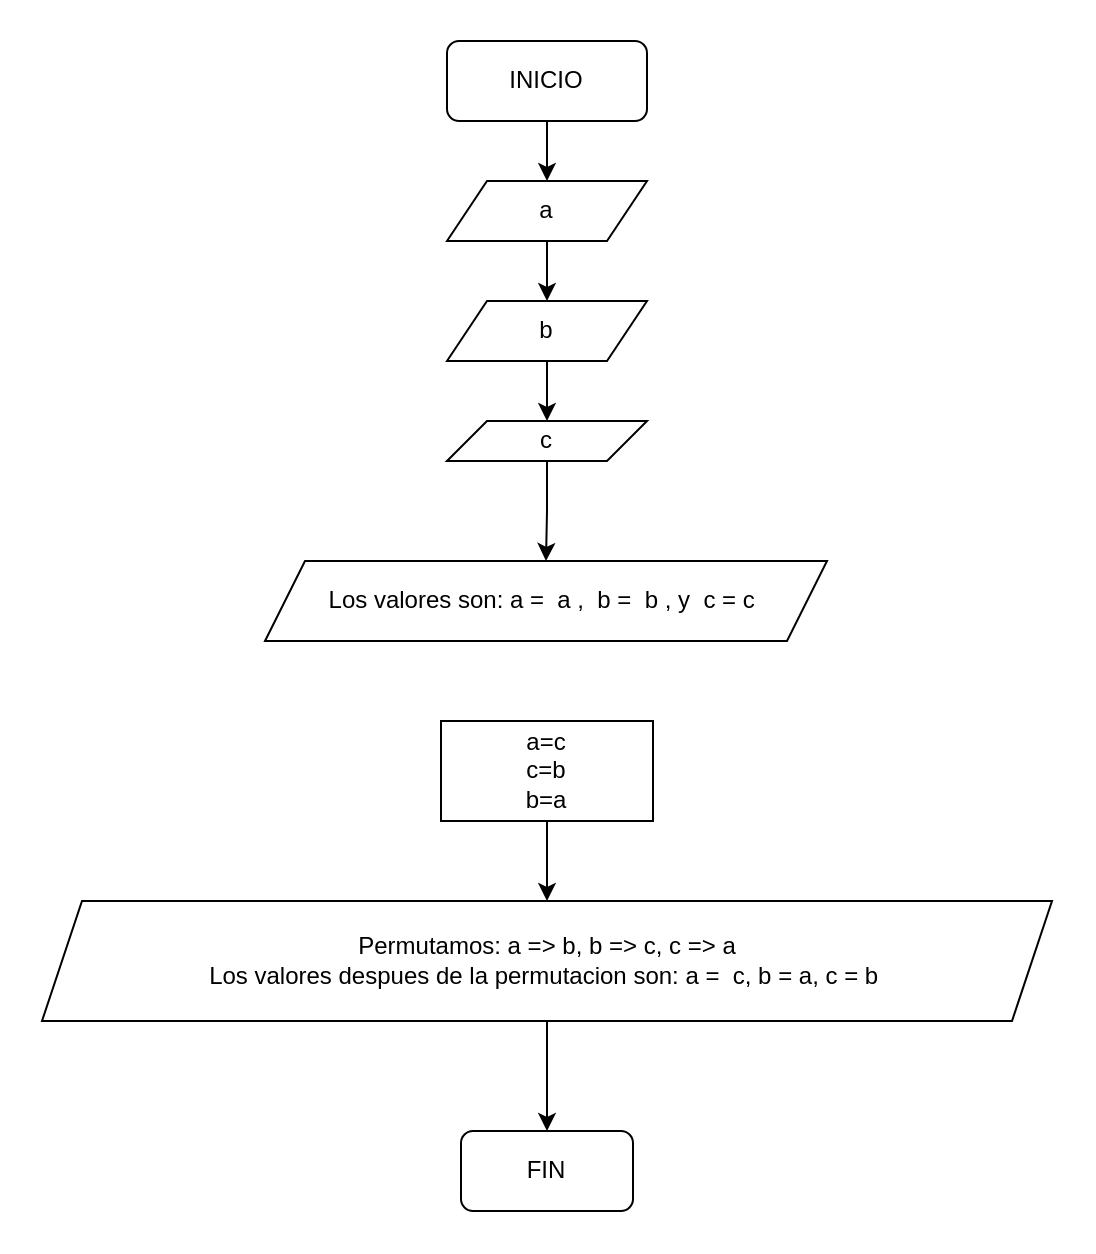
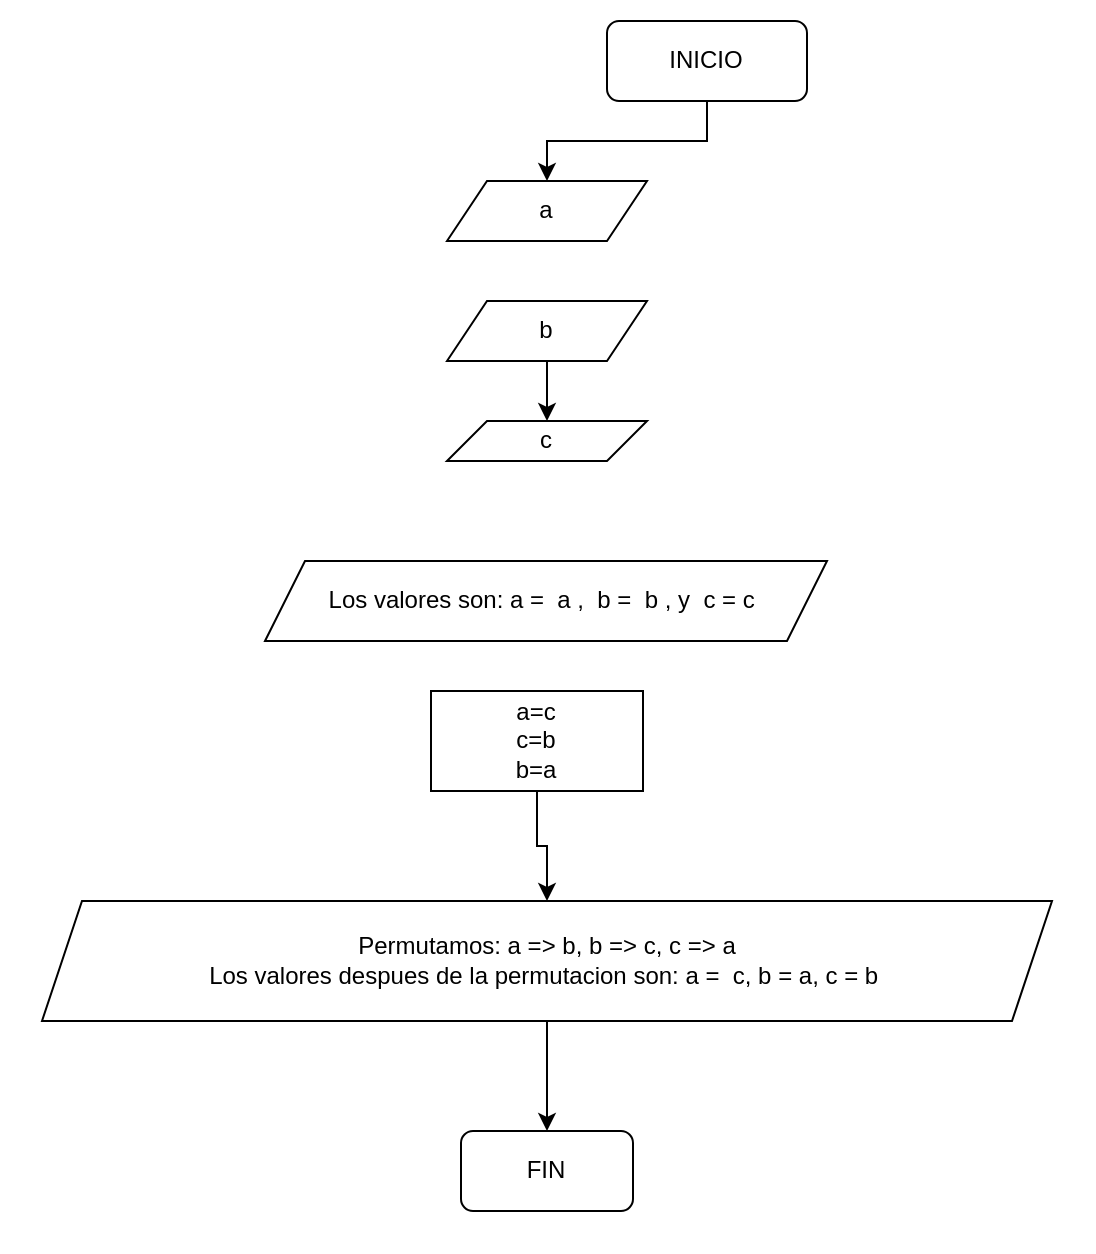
(547, 81) -> (707, 61)
(547, 278) -> none
(547, 504) -> none
(547, 771) -> (537, 741)
